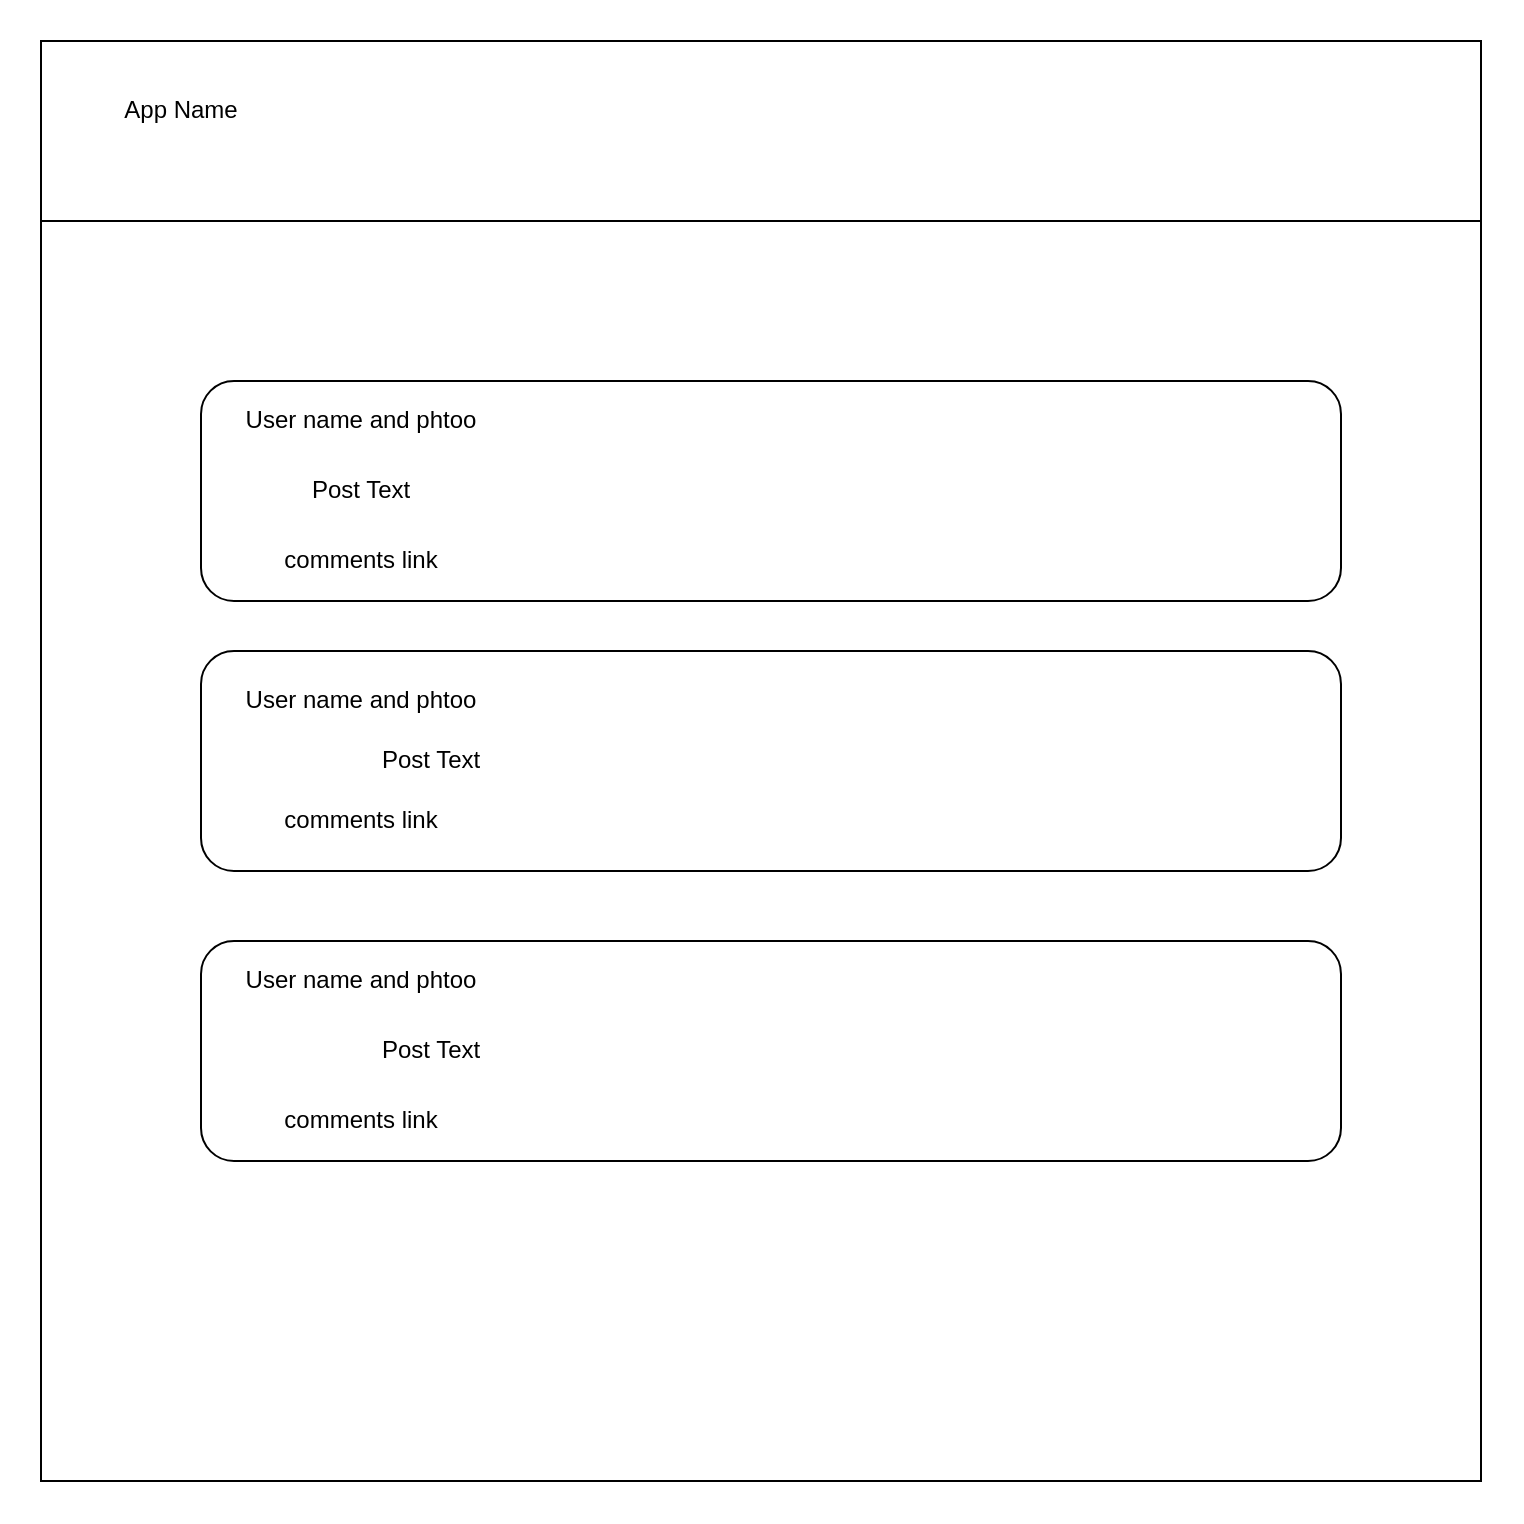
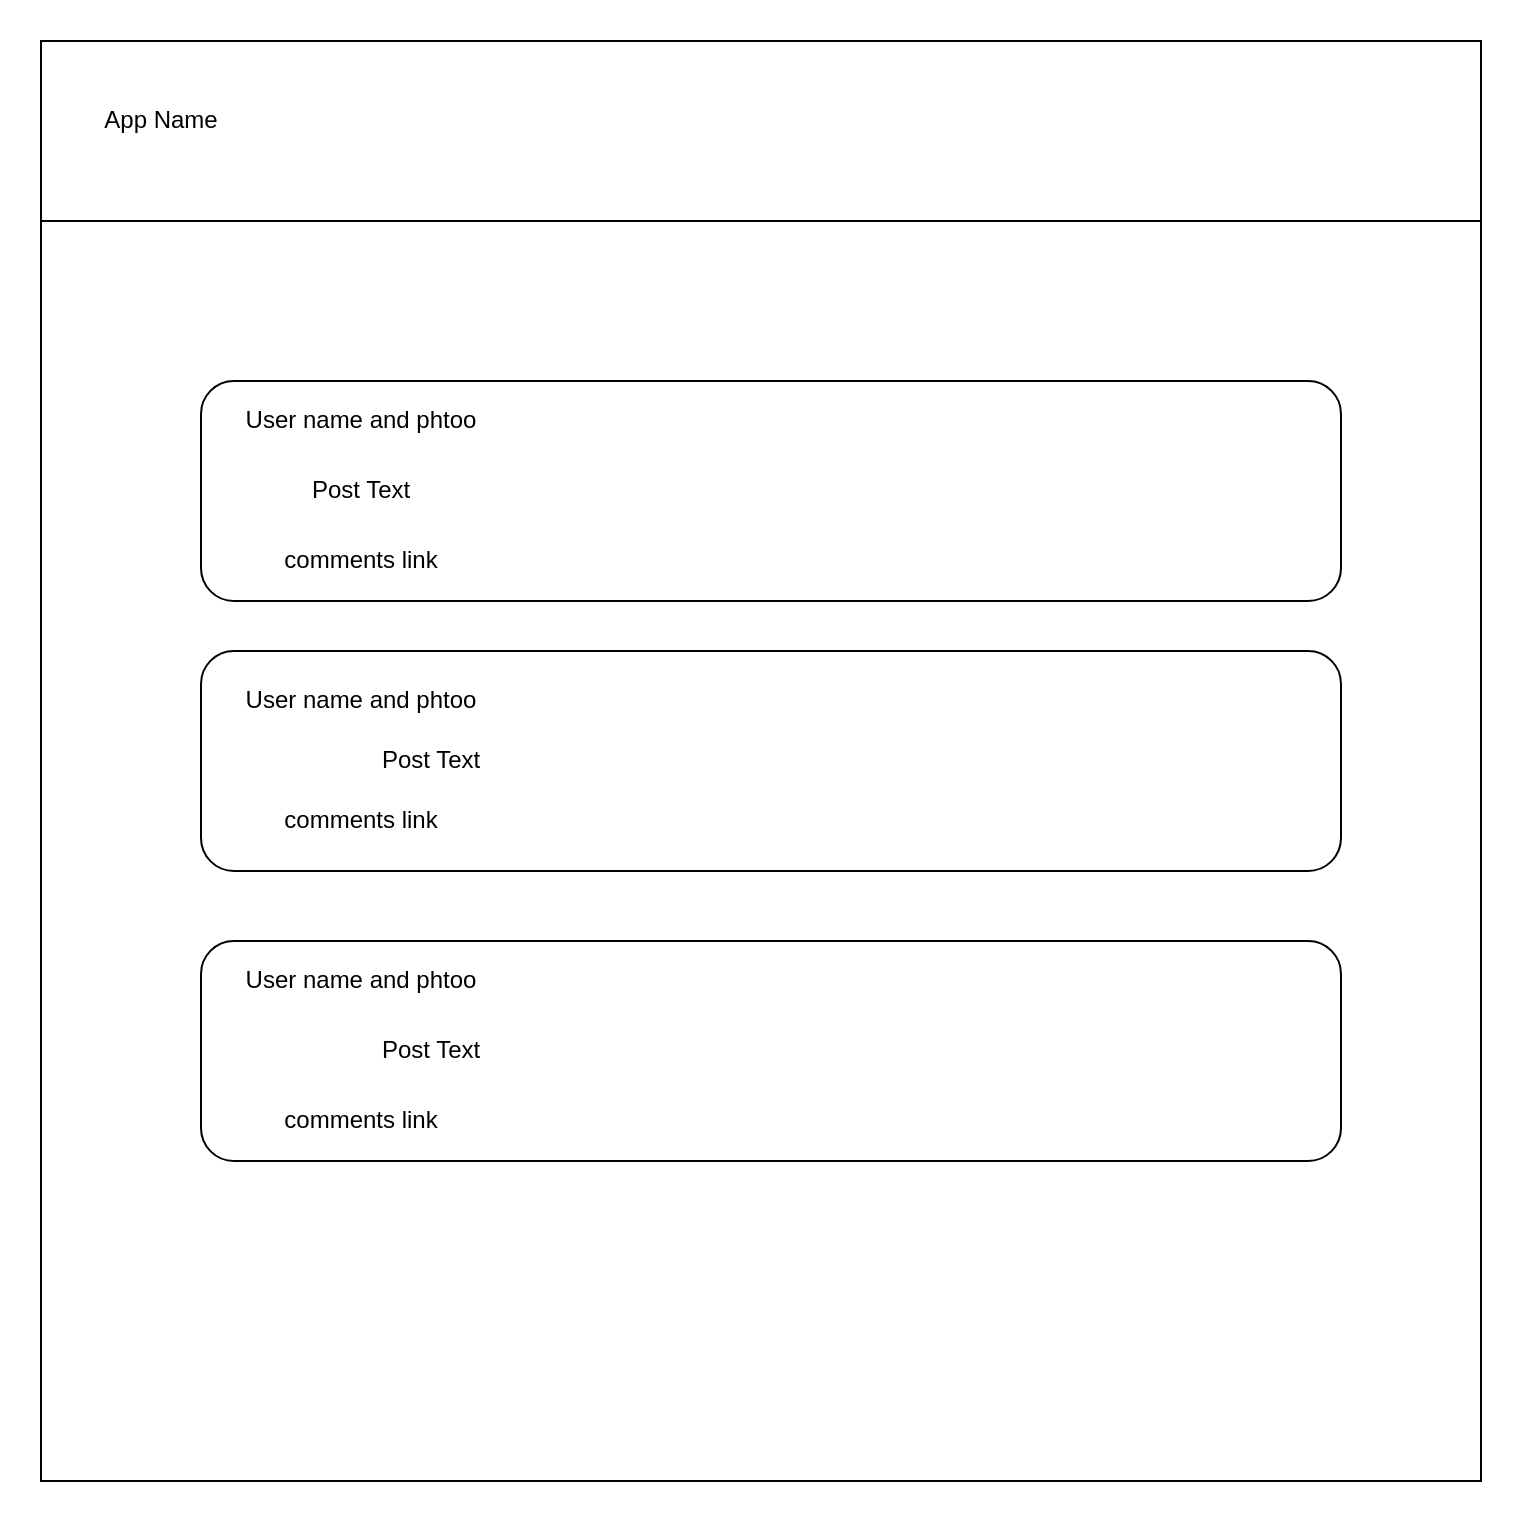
(181, 111) -> (161, 121)
